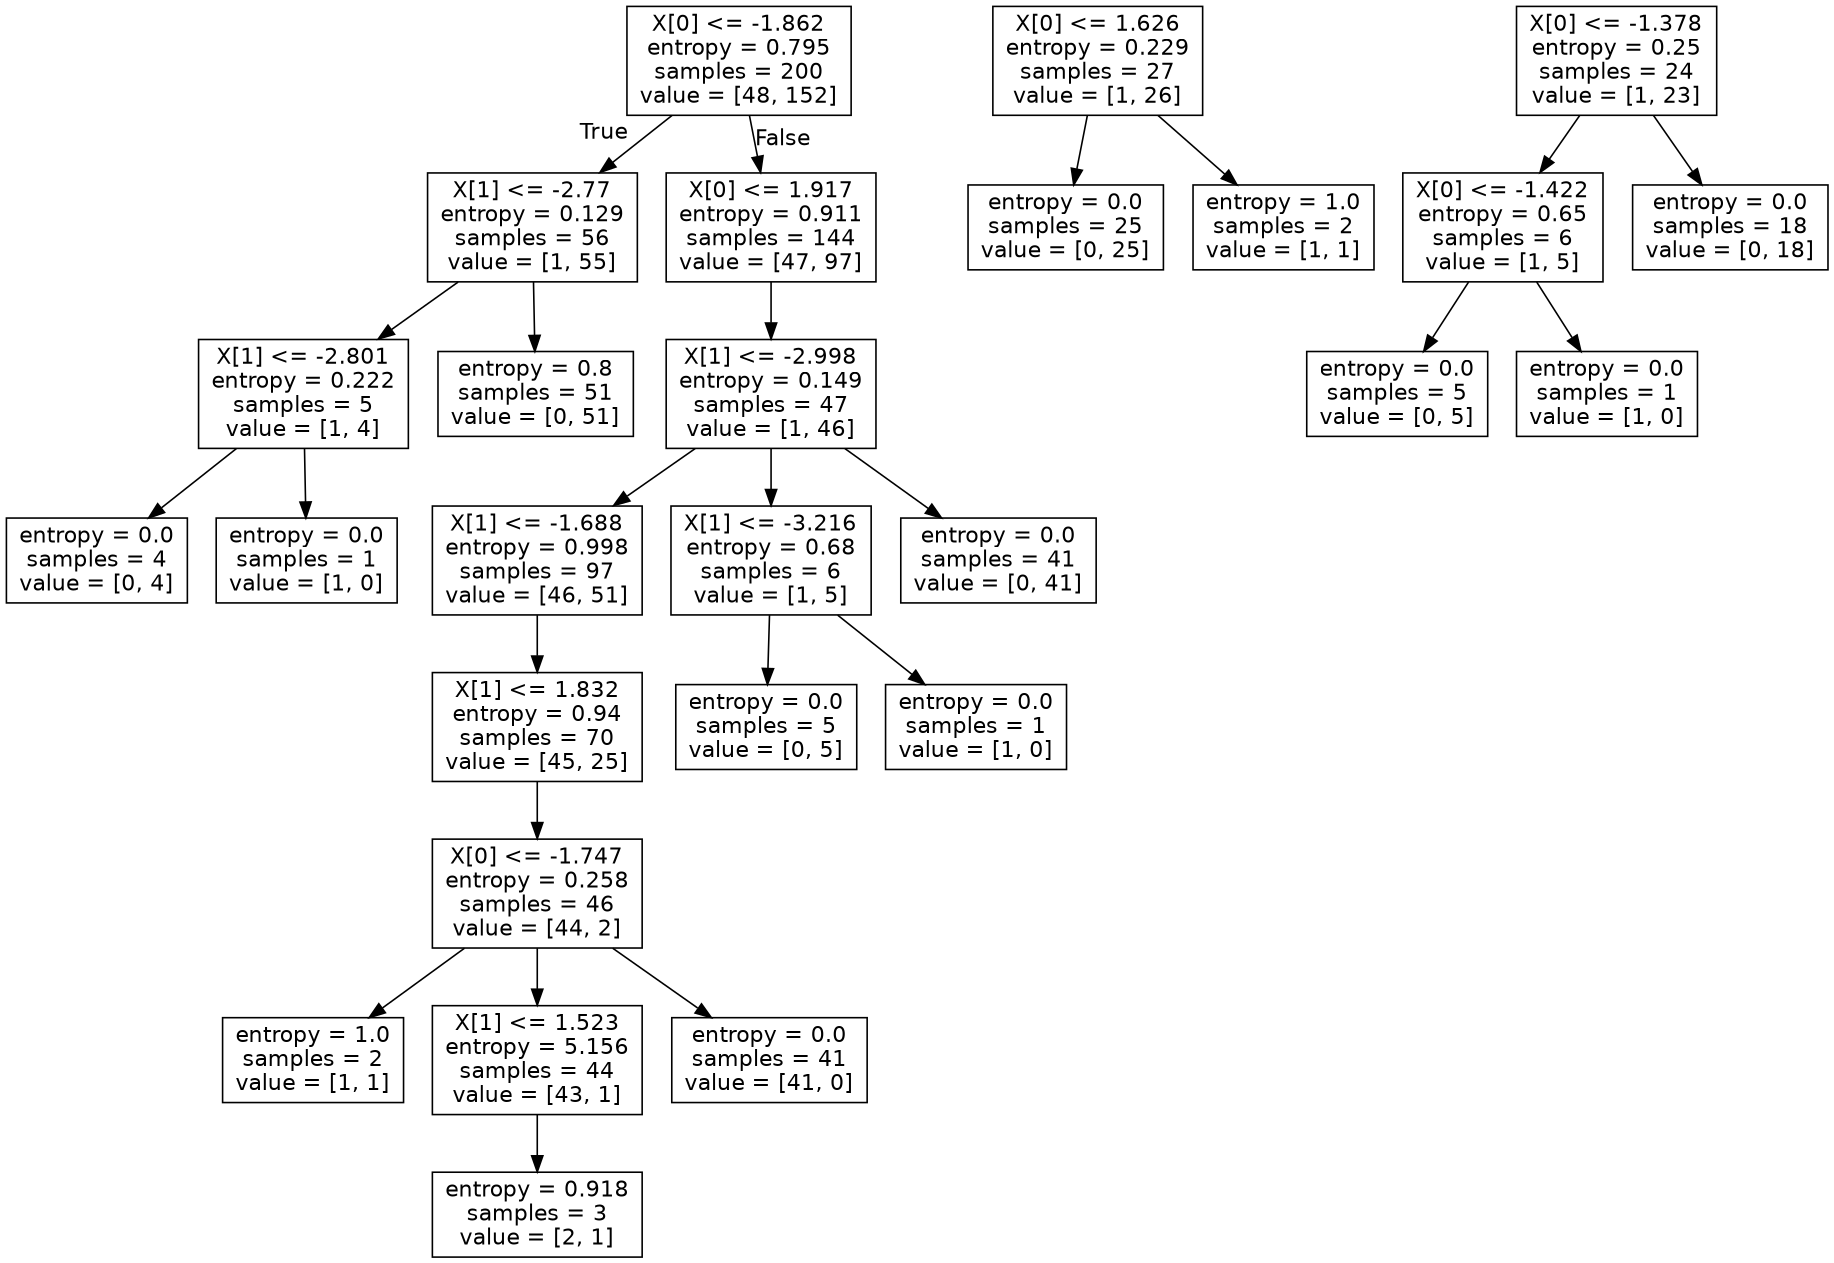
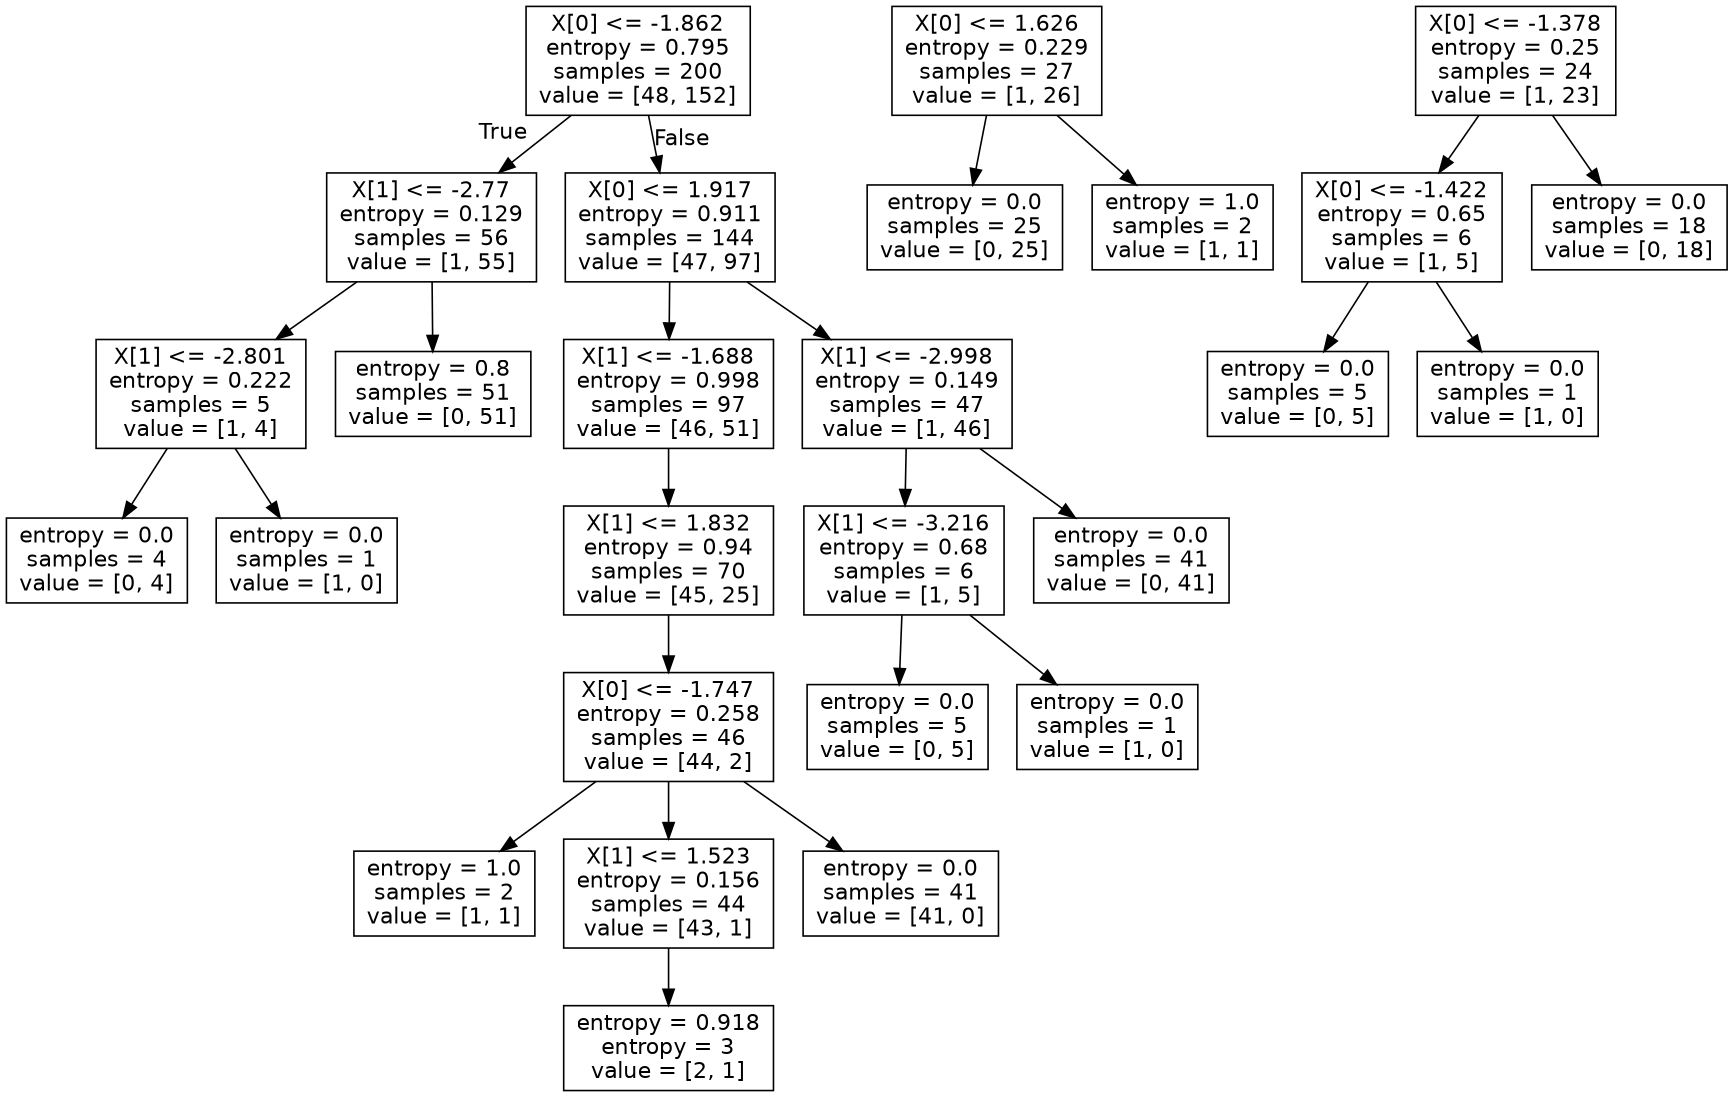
(661, 472) -> (669, 302)
(537, 1060) -> (669, 894)
(537, 1215) -> (669, 1048)
